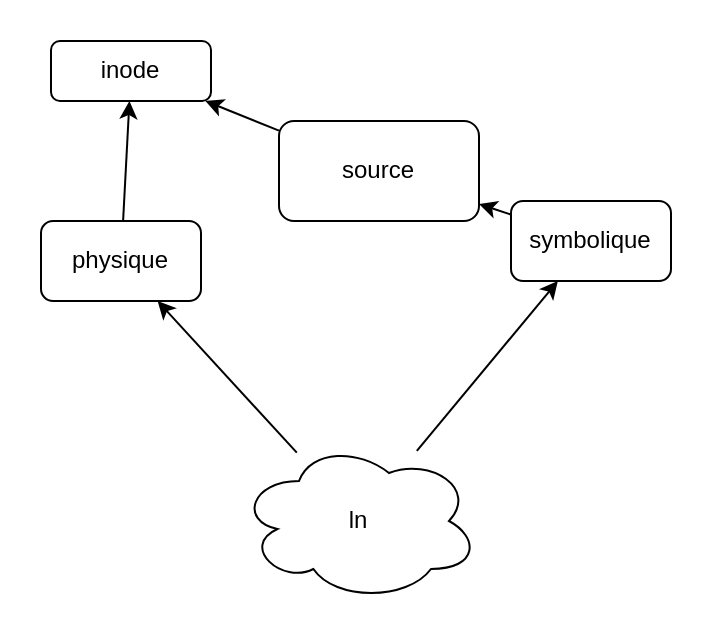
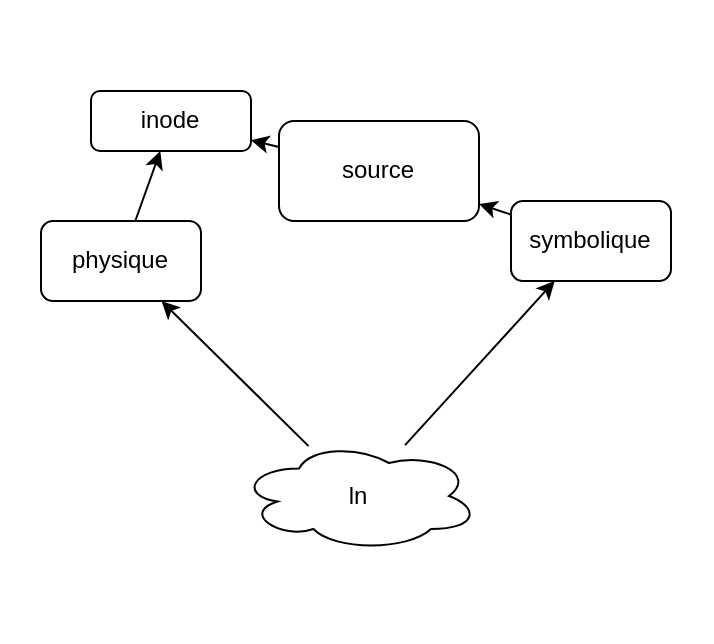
(131, 71) -> (171, 121)
(359, 521) -> (359, 496)
